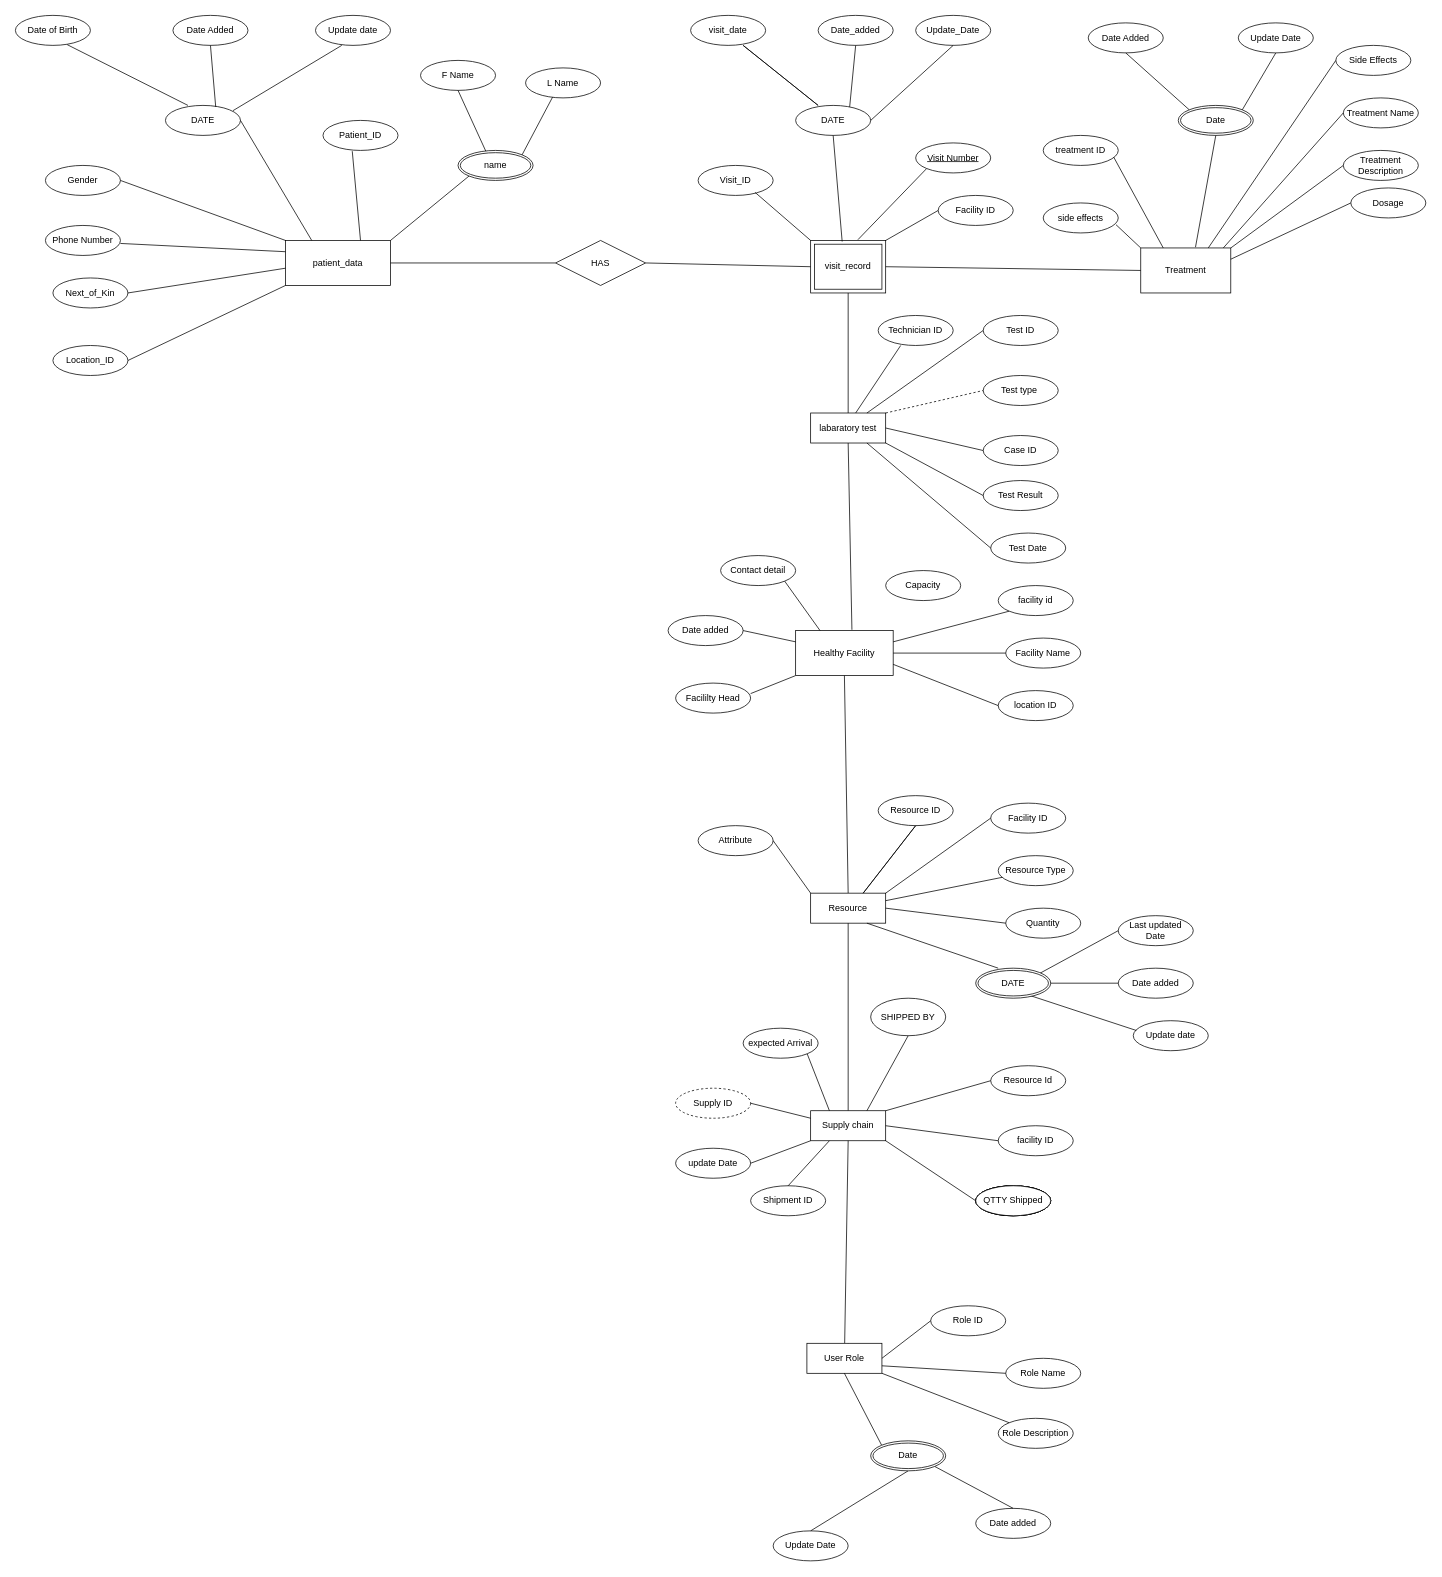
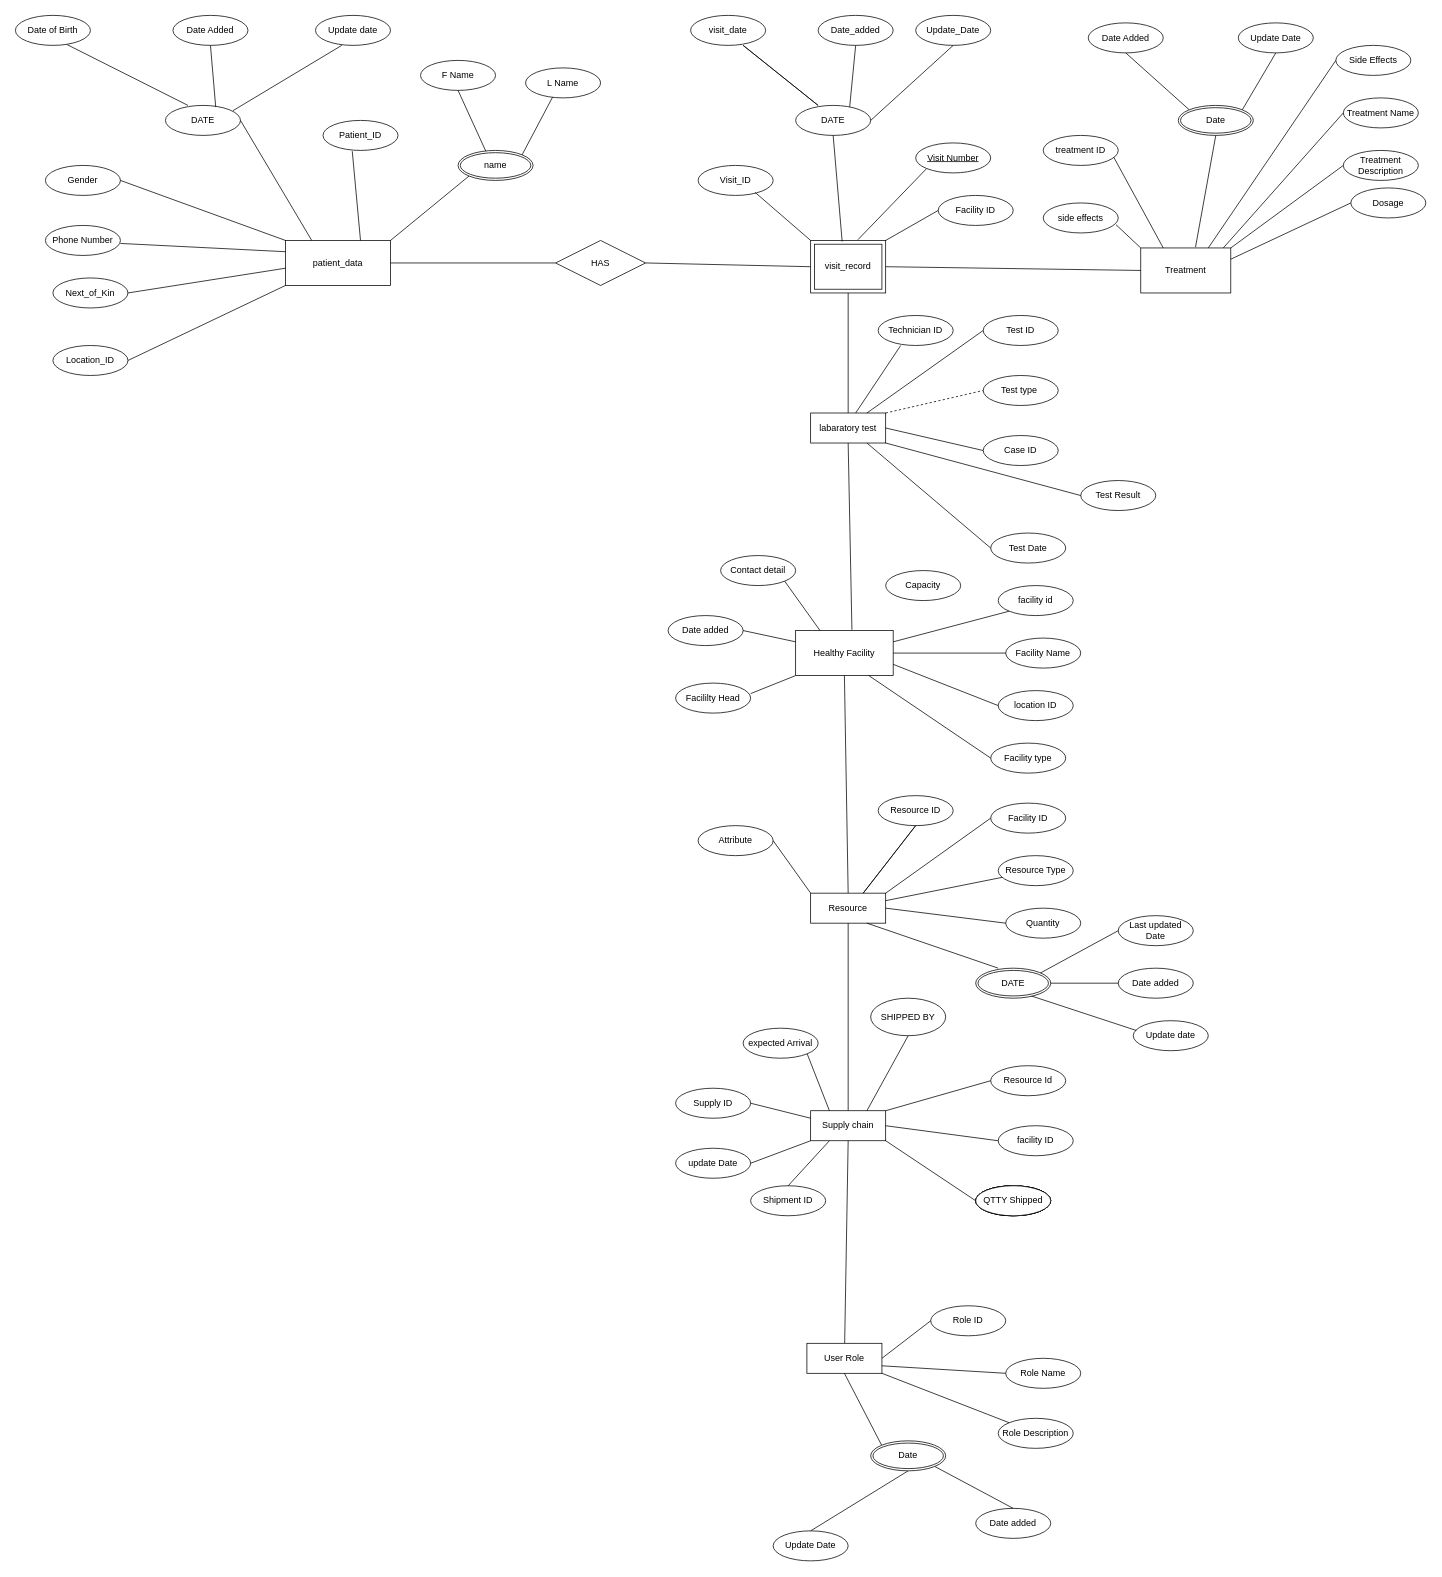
(1020, 495) -> (1118, 495)
none -> (929, 716)
none -> (1028, 758)
(713, 1103) -> (713, 1103)
